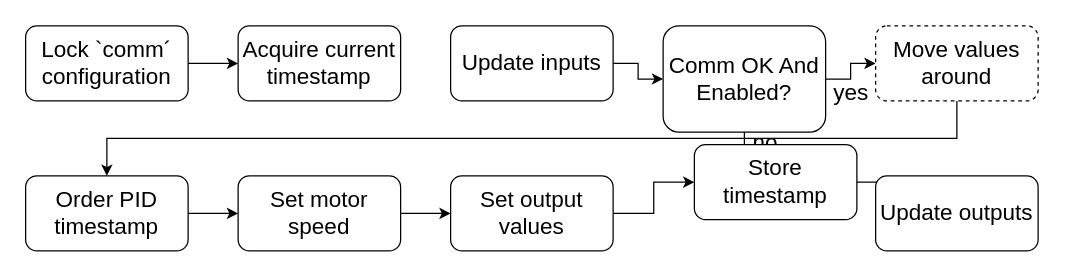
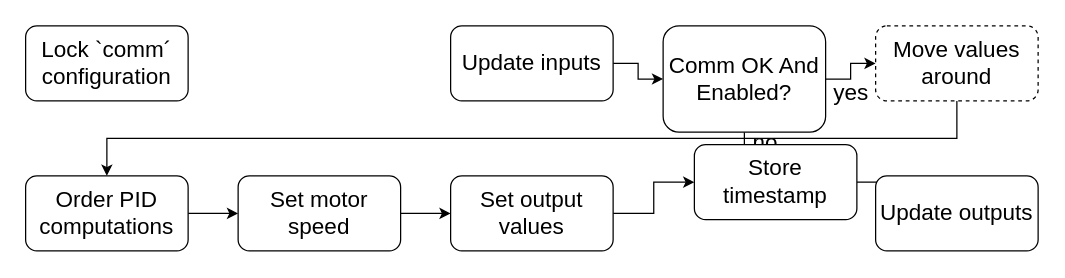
(209, 63) -> none
(319, 63) -> none
(107, 213) -> (107, 213)
